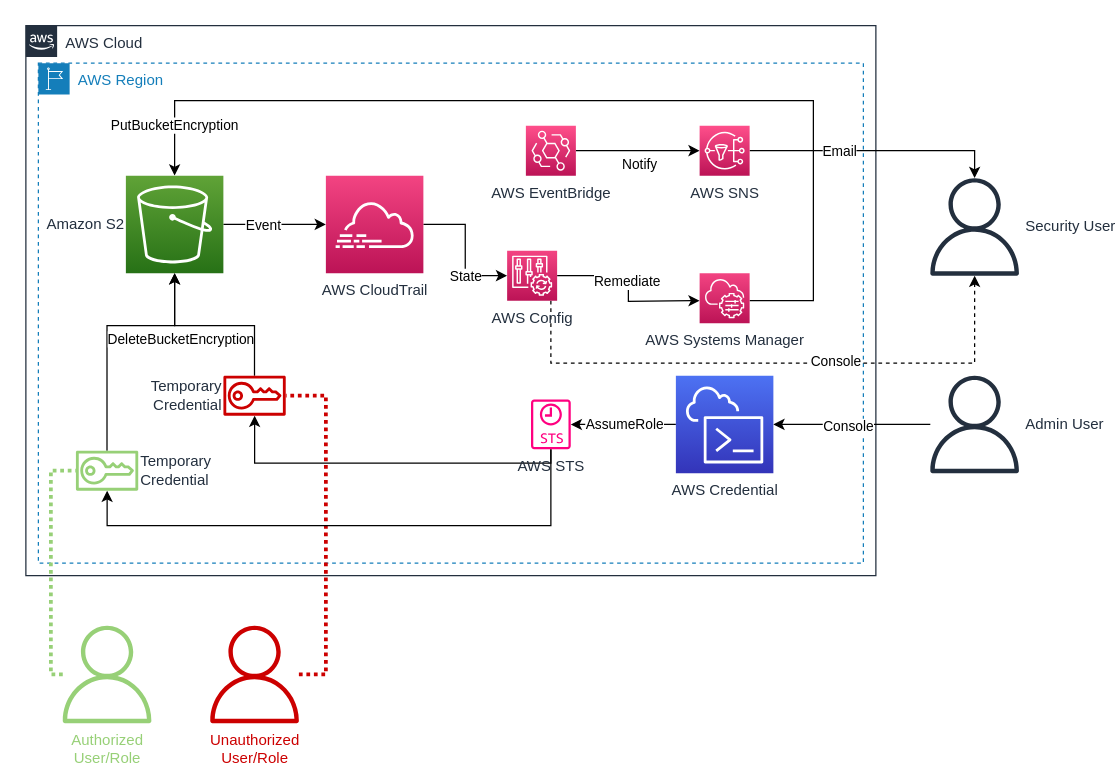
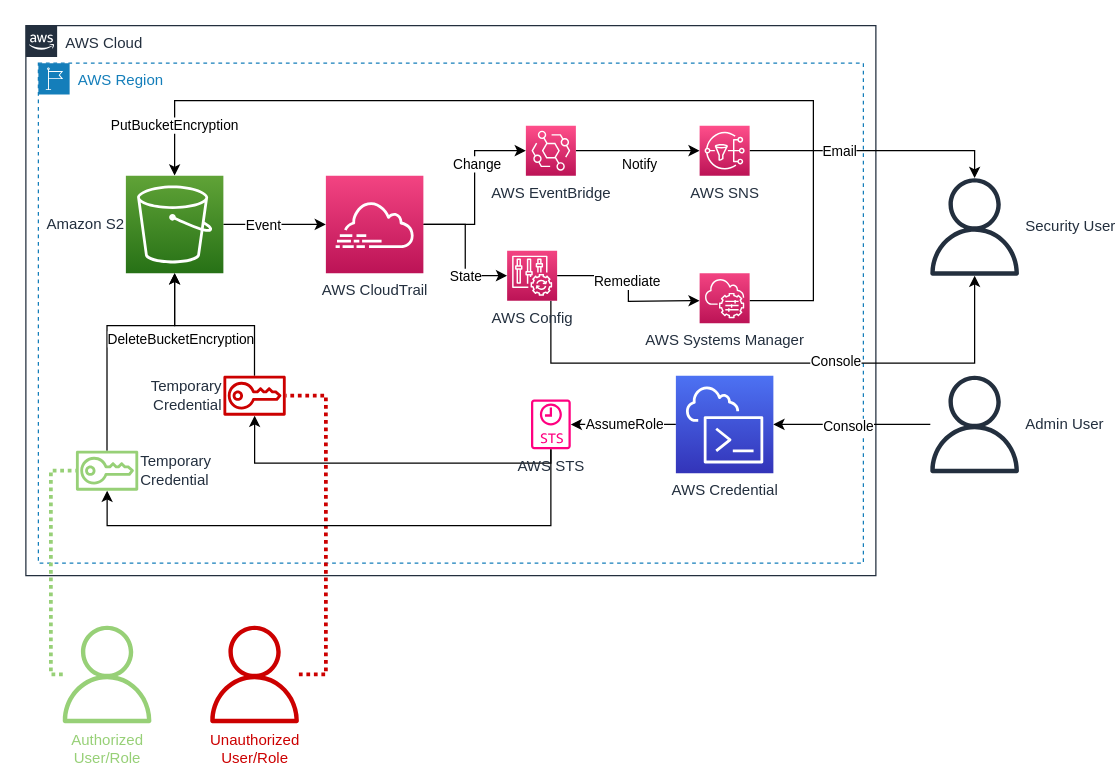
none -> (474, 169)
(651, 363) -> (651, 363)
